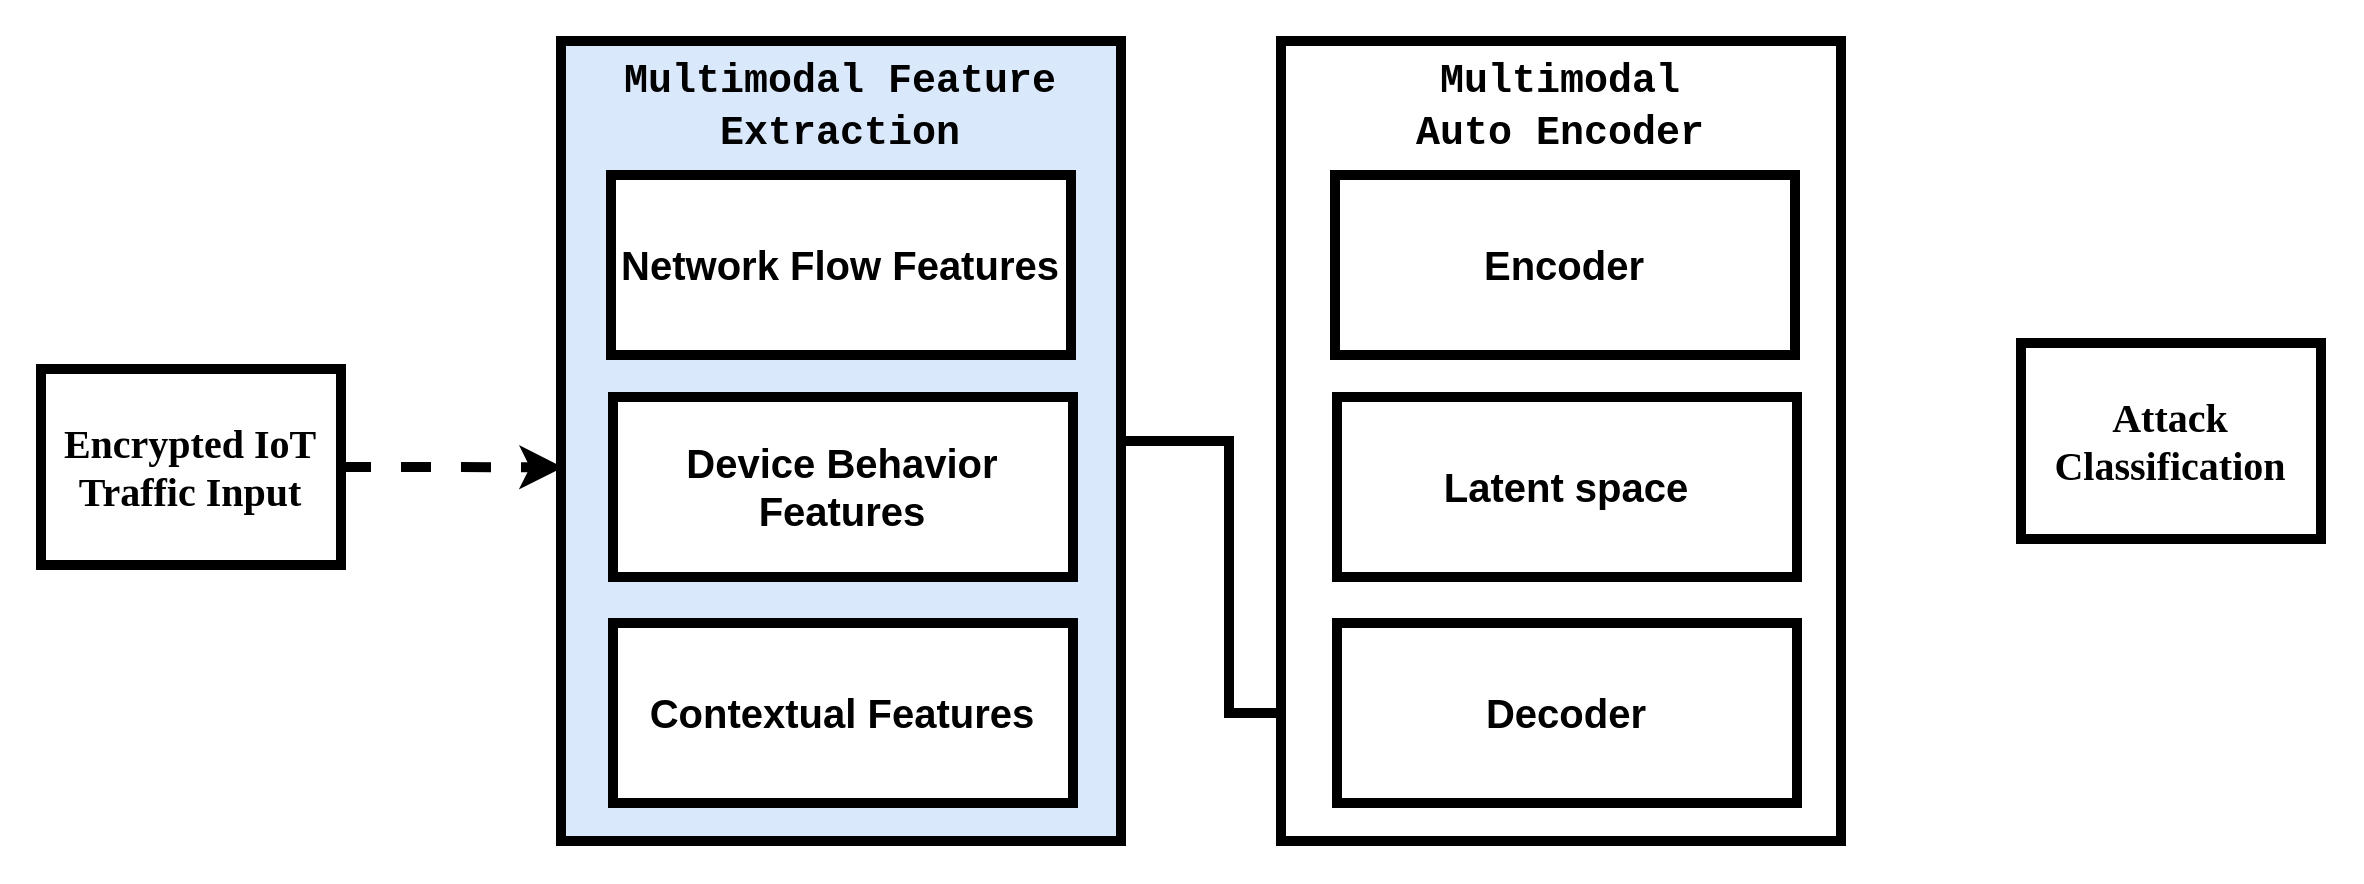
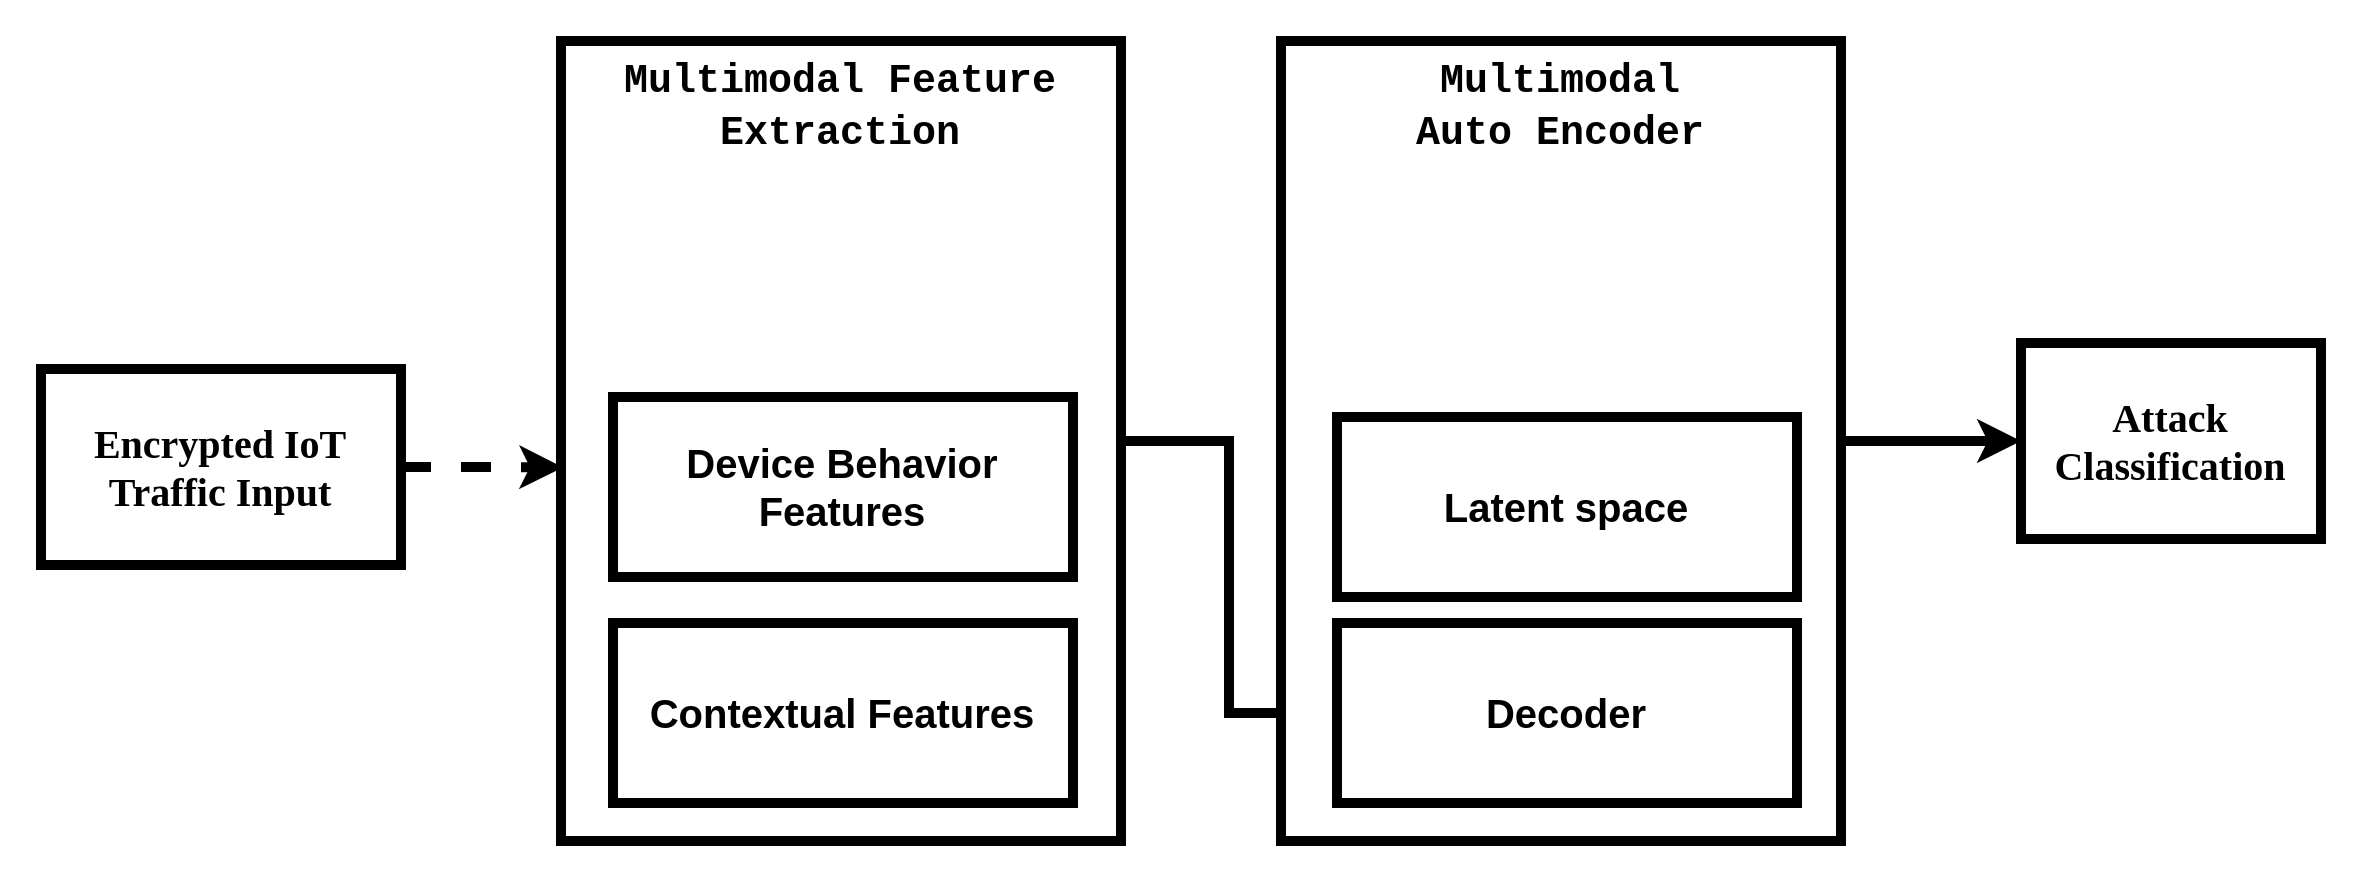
(841, 103) -> (841, 103)
(841, 265) -> none
(1565, 265) -> none
none -> (1918, 441)
(191, 467) -> (221, 467)
(1567, 487) -> (1567, 507)
